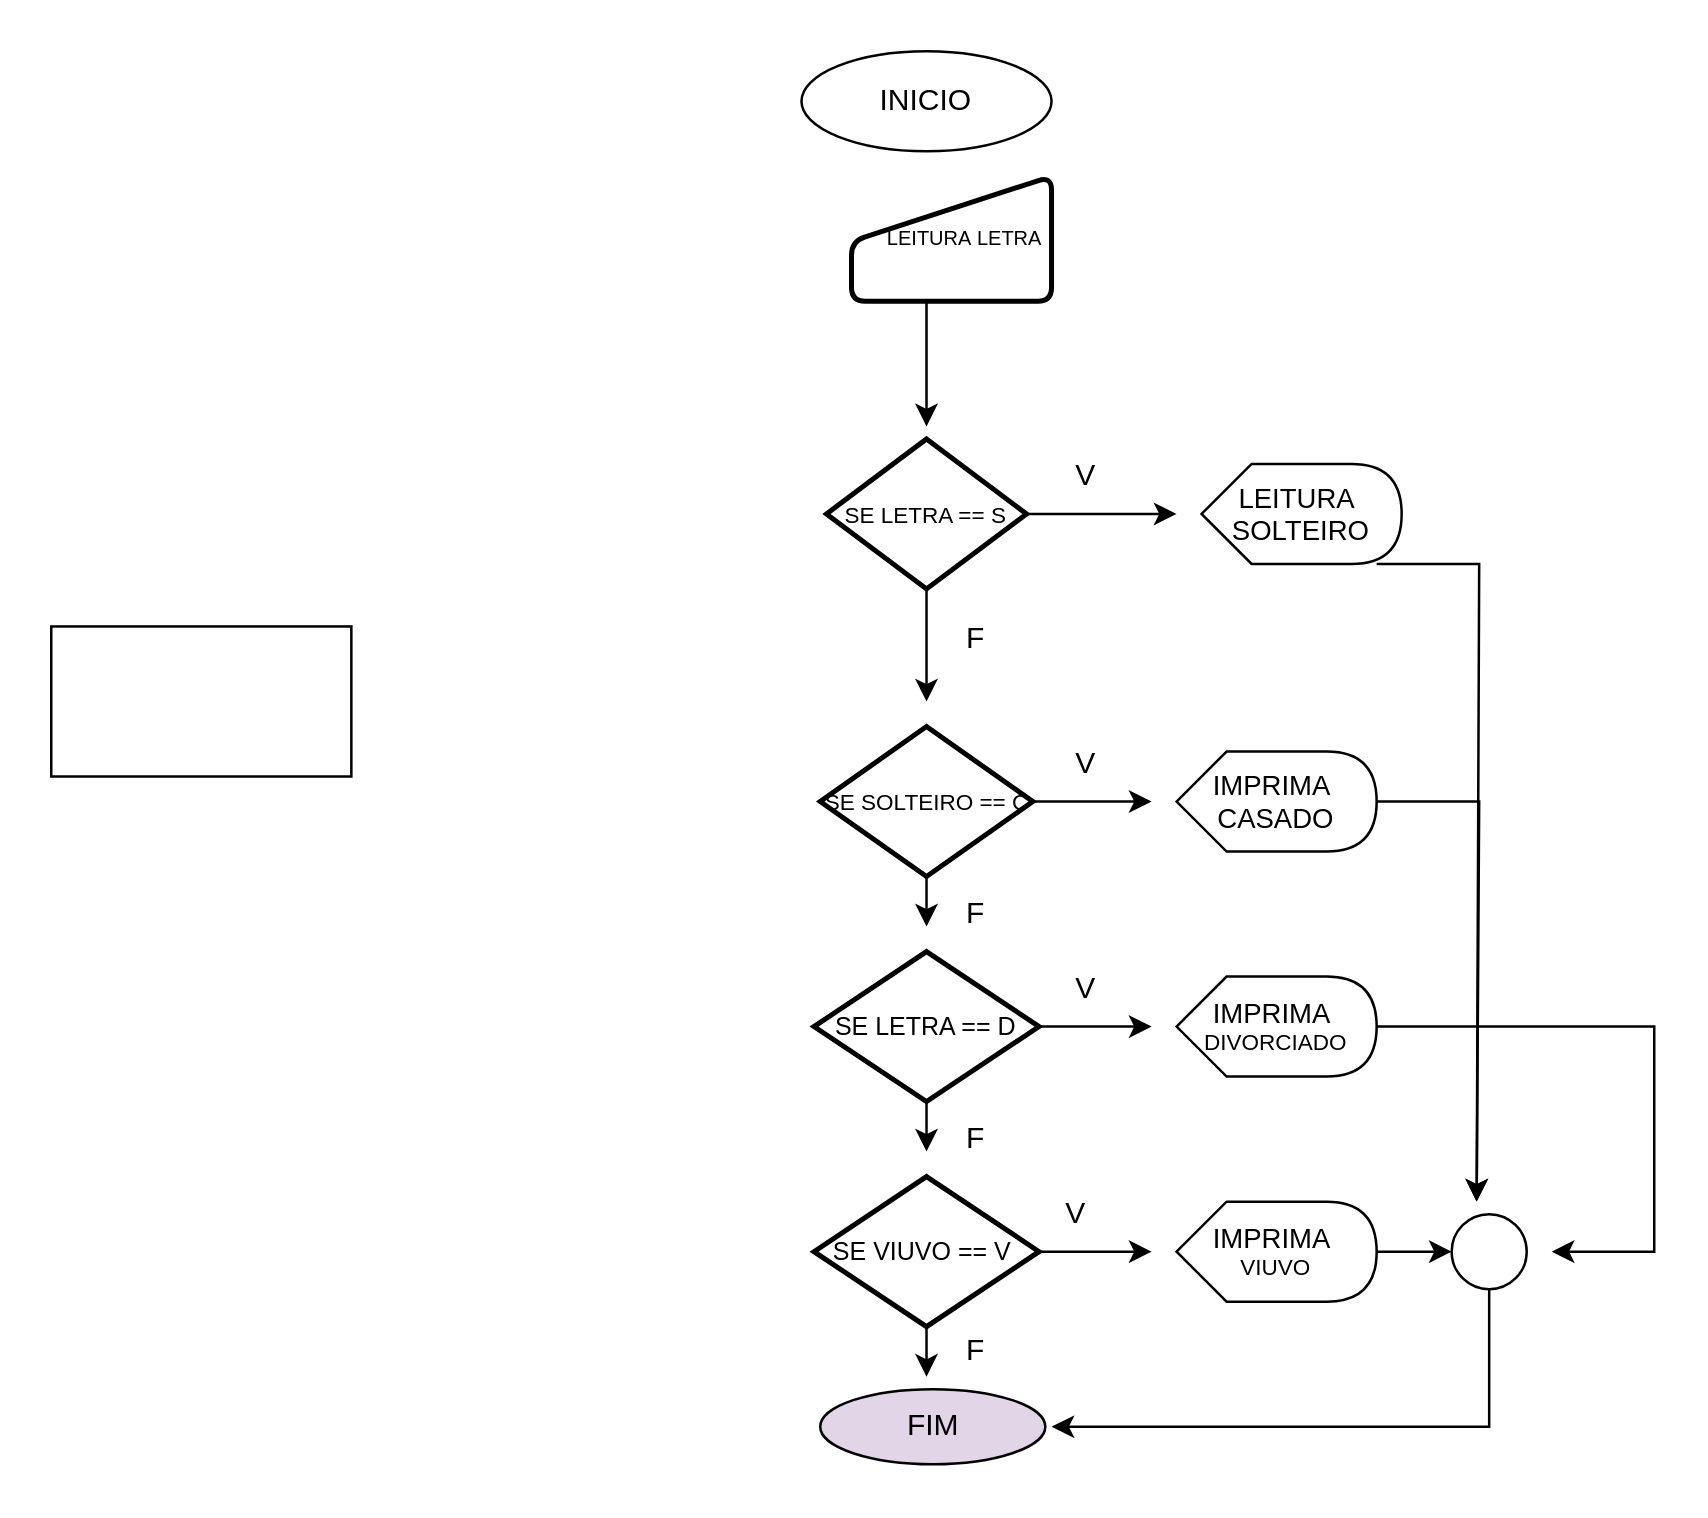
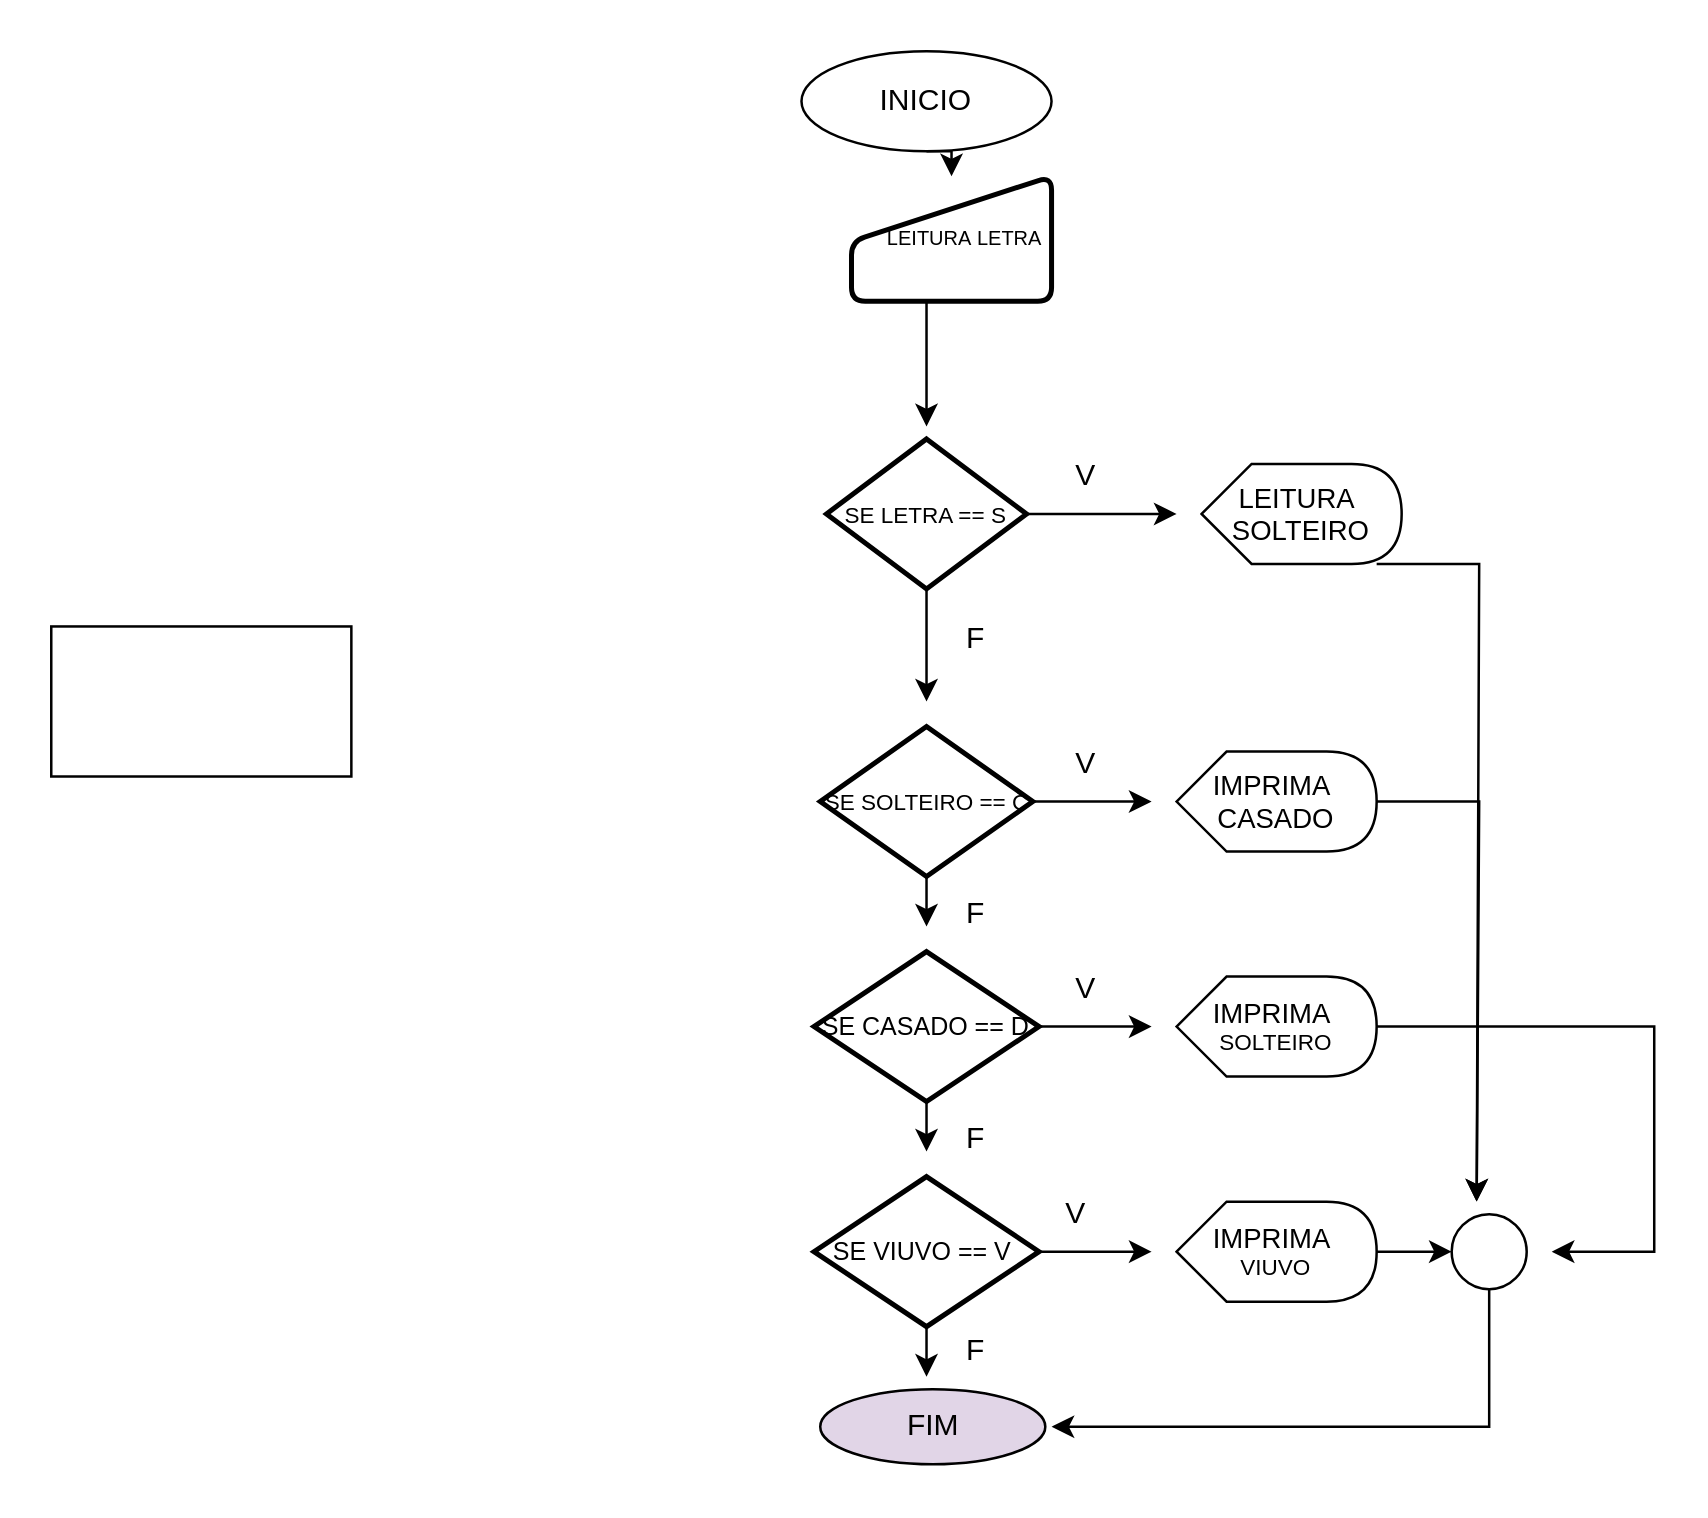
none -> (950, 151)
(926, 1026) -> (926, 1026)
(1276, 1026) -> (1276, 1026)
